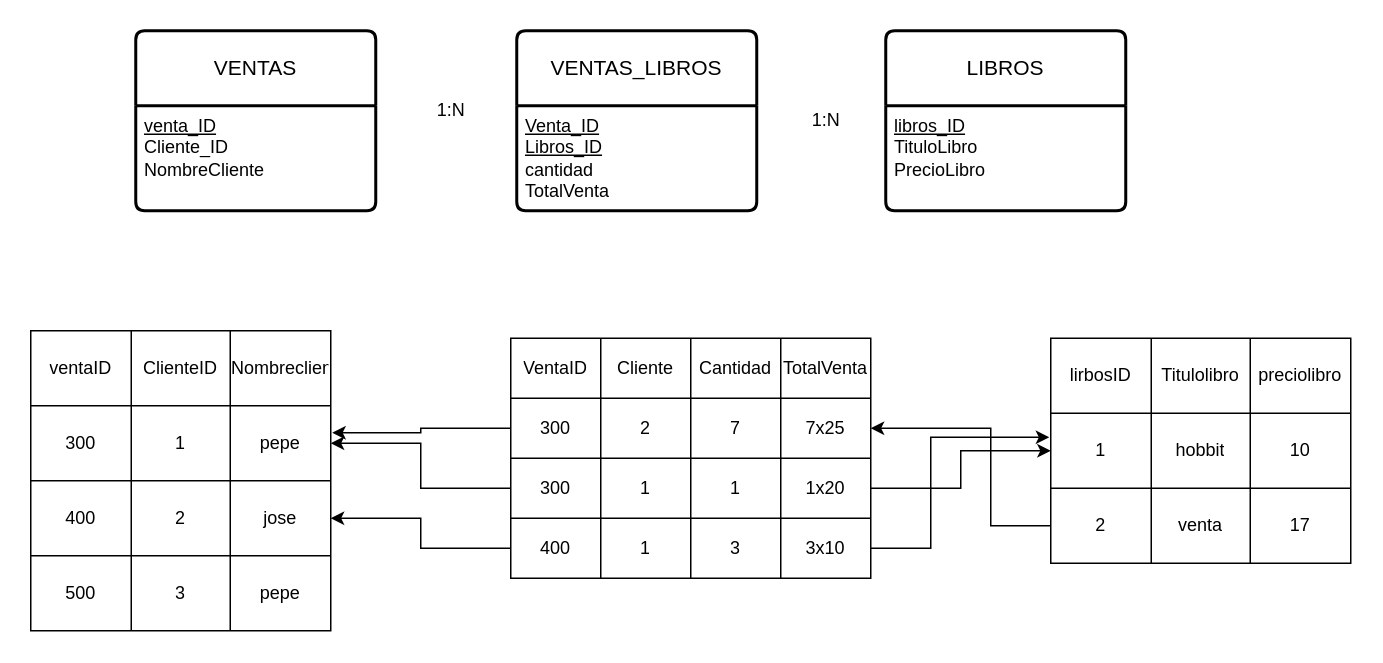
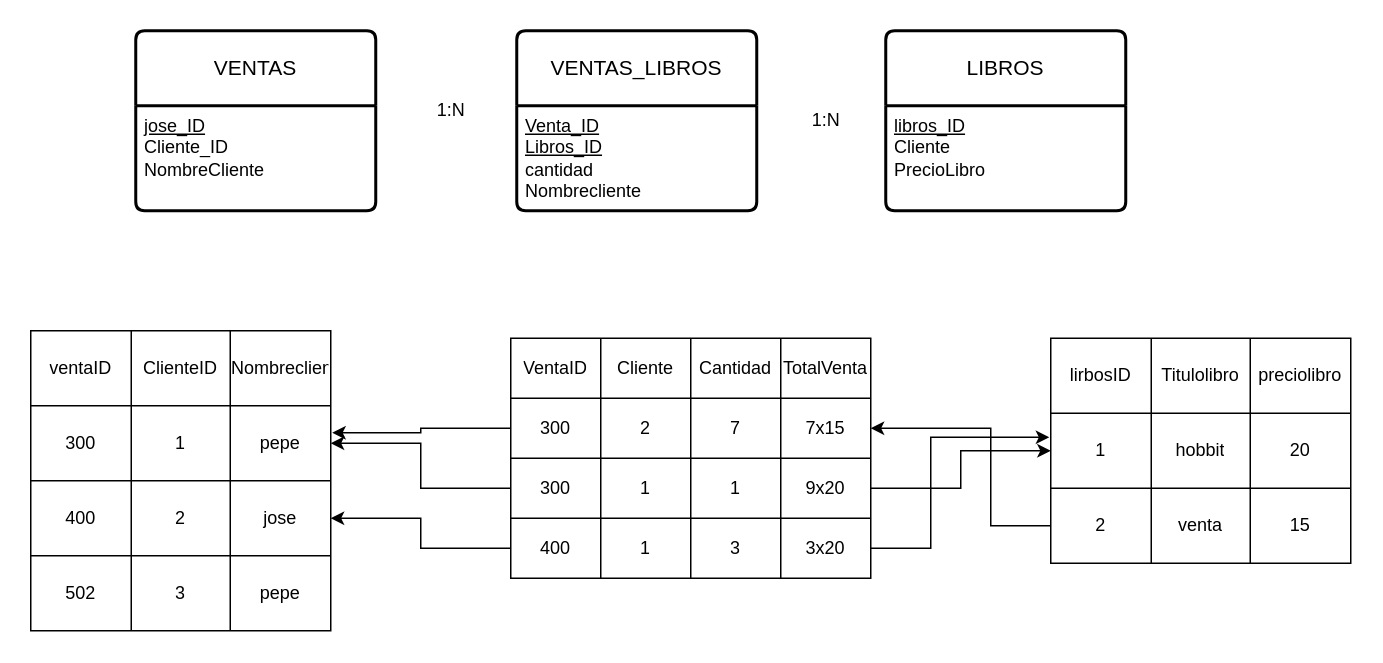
(206, 149) -> (206, 149)
(946, 149) -> (946, 149)
(574, 159) -> (587, 159)
(826, 428) -> (826, 428)
(1301, 451) -> (1301, 451)
(826, 488) -> (826, 488)
(1301, 526) -> (1301, 526)
(826, 548) -> (826, 548)
(81, 593) -> (81, 593)
